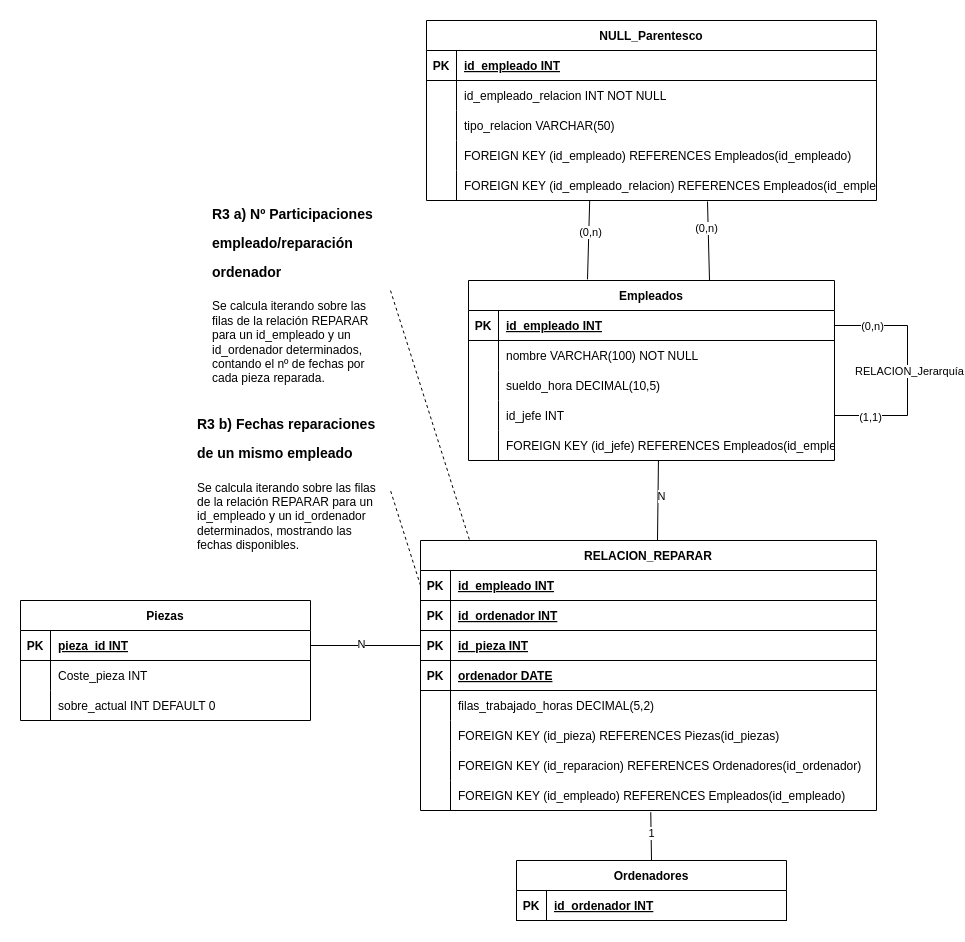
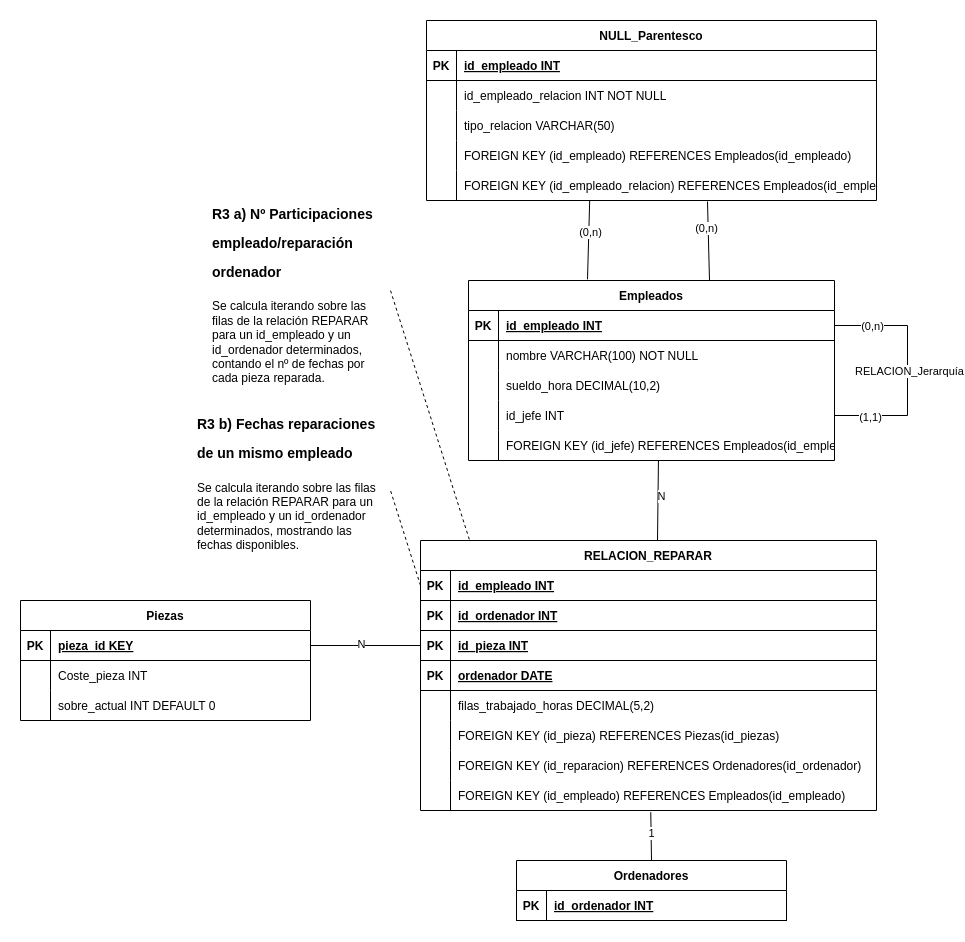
(585, 386) -> (585, 386)
(94, 646) -> (94, 646)
